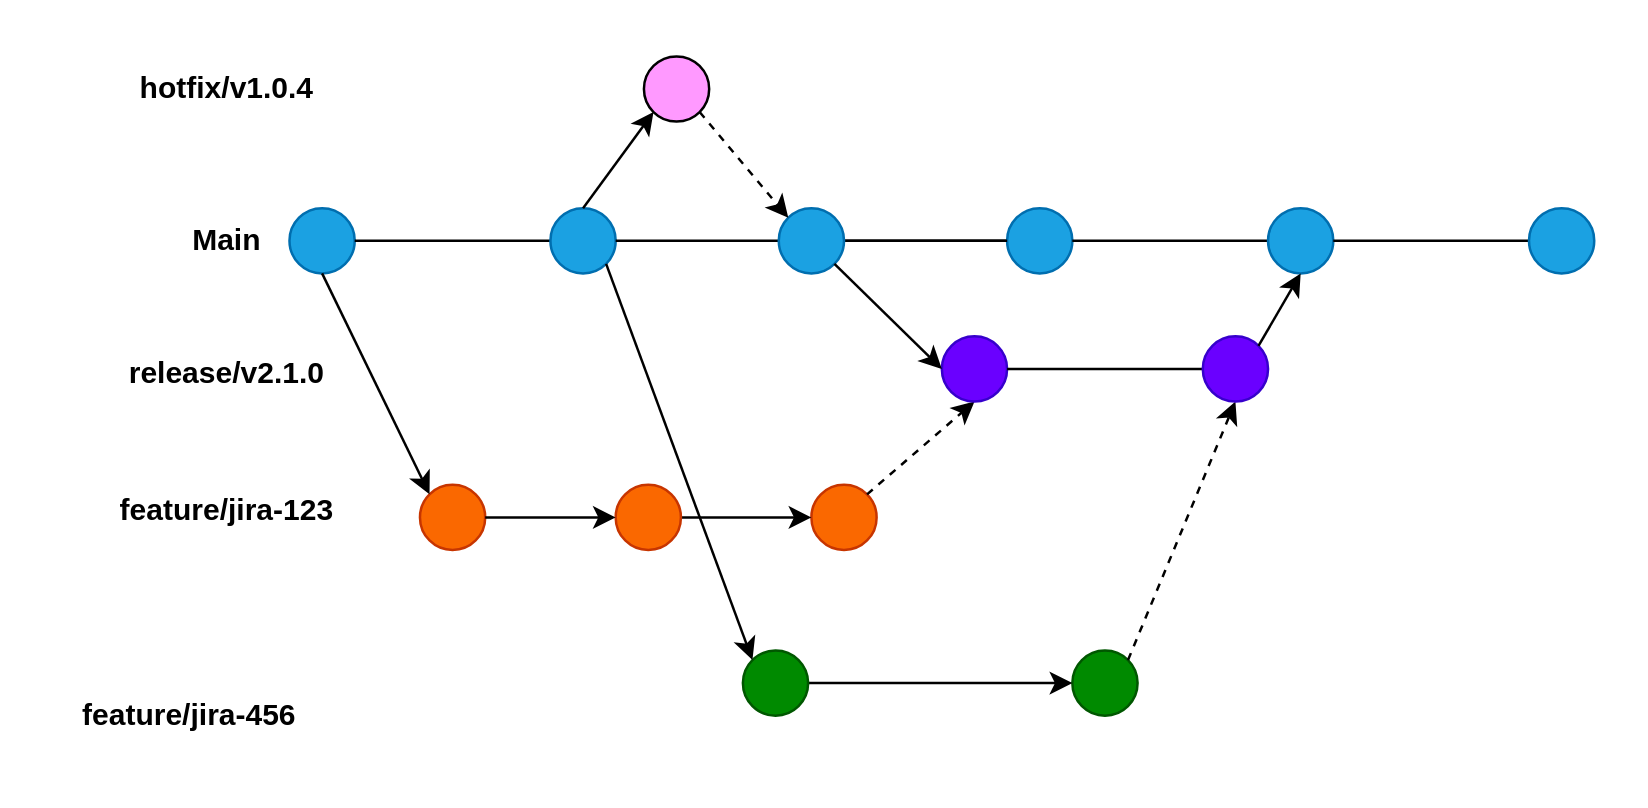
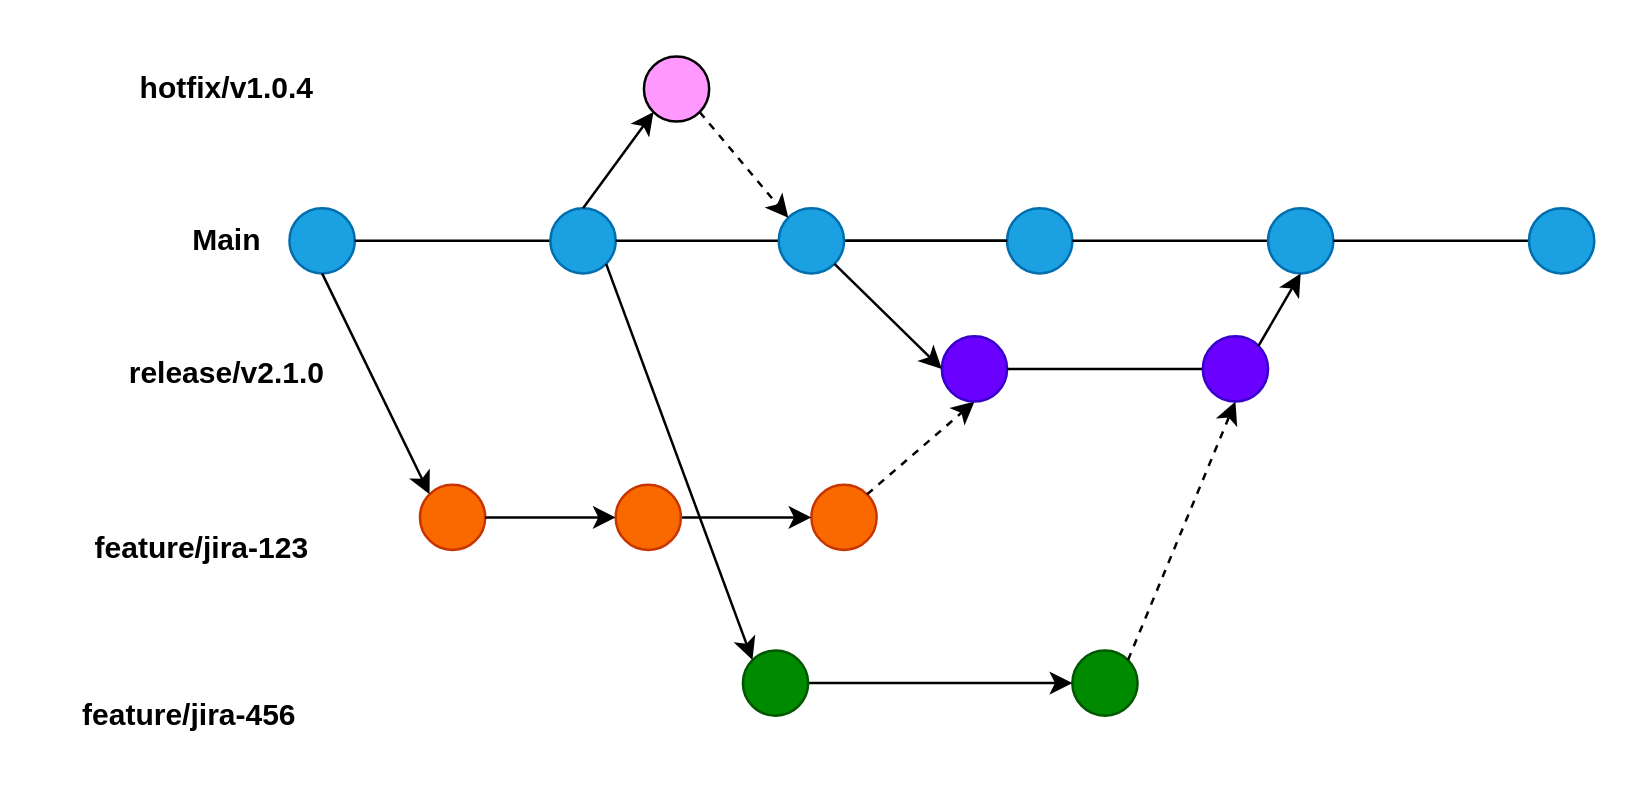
(227, 512) -> (202, 550)
